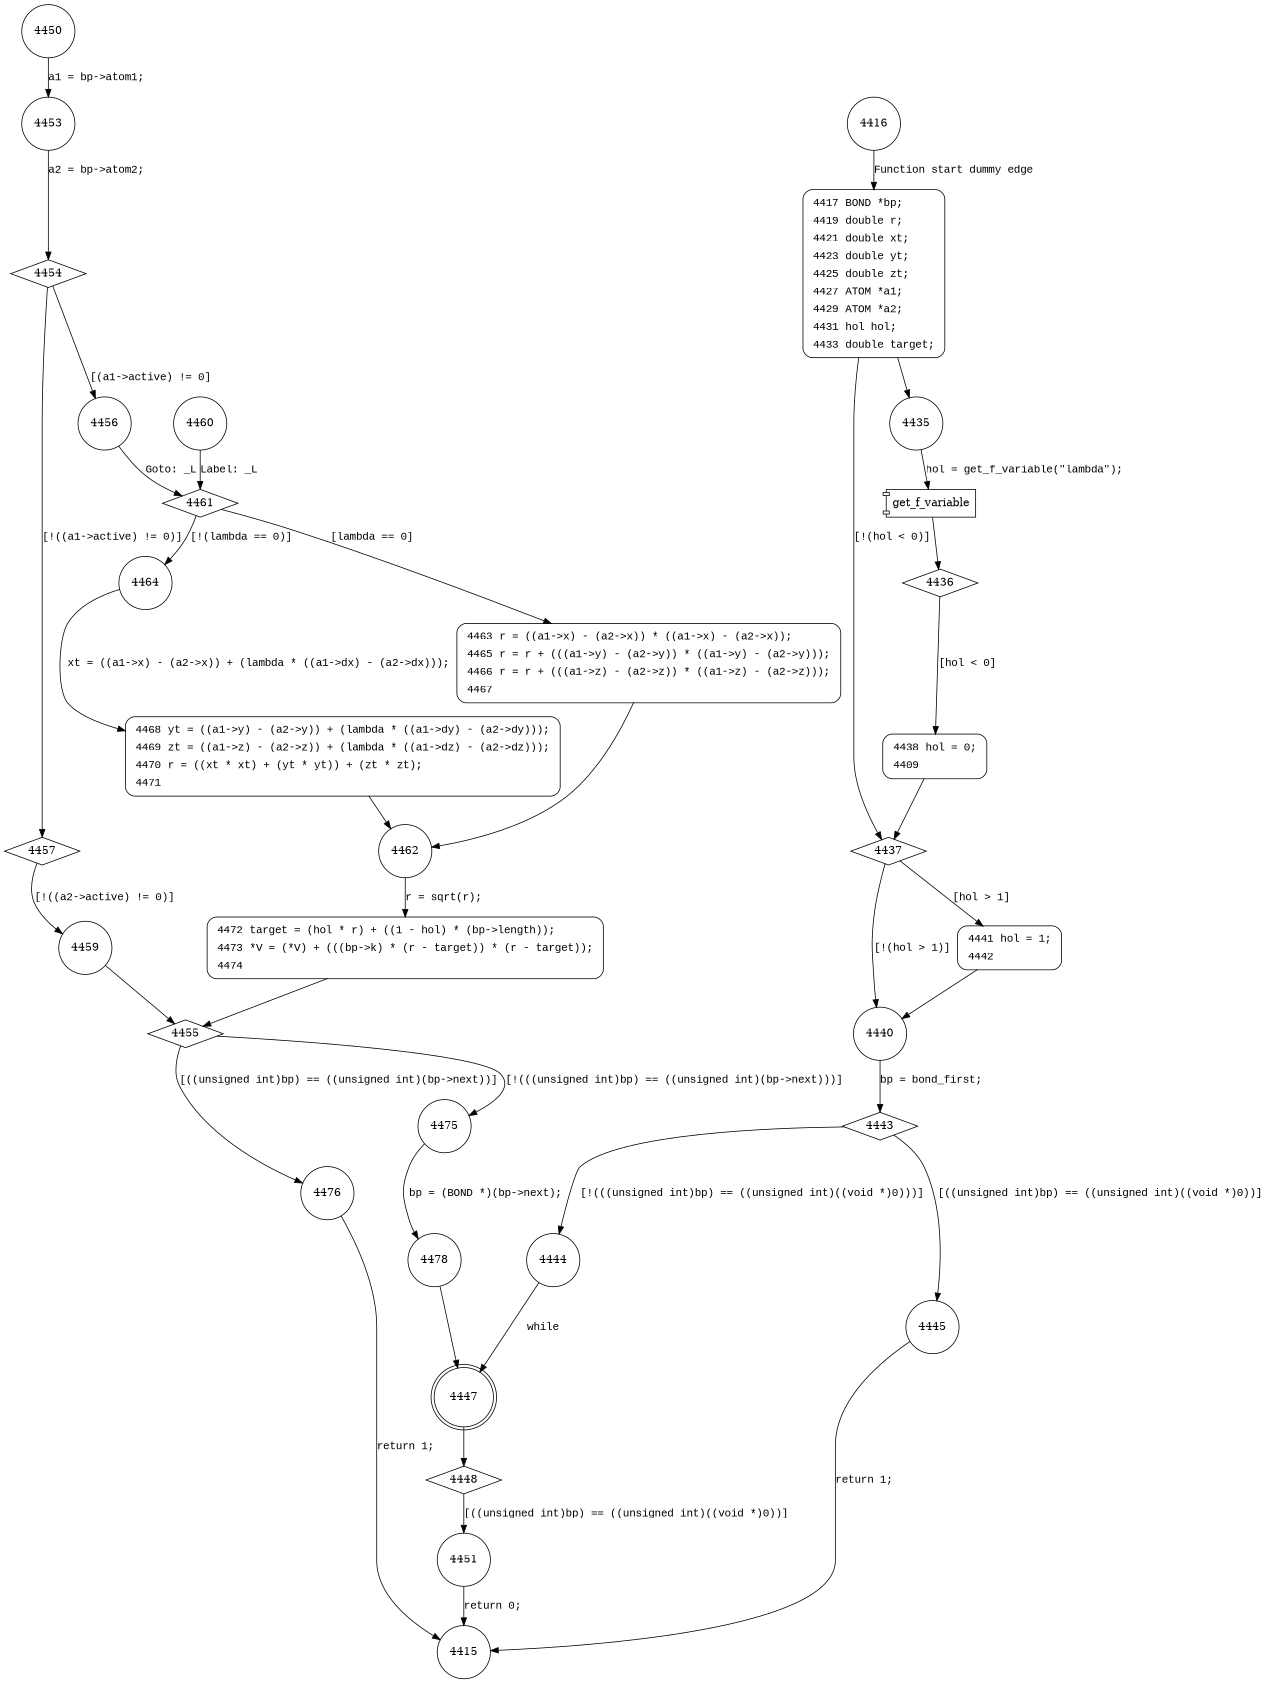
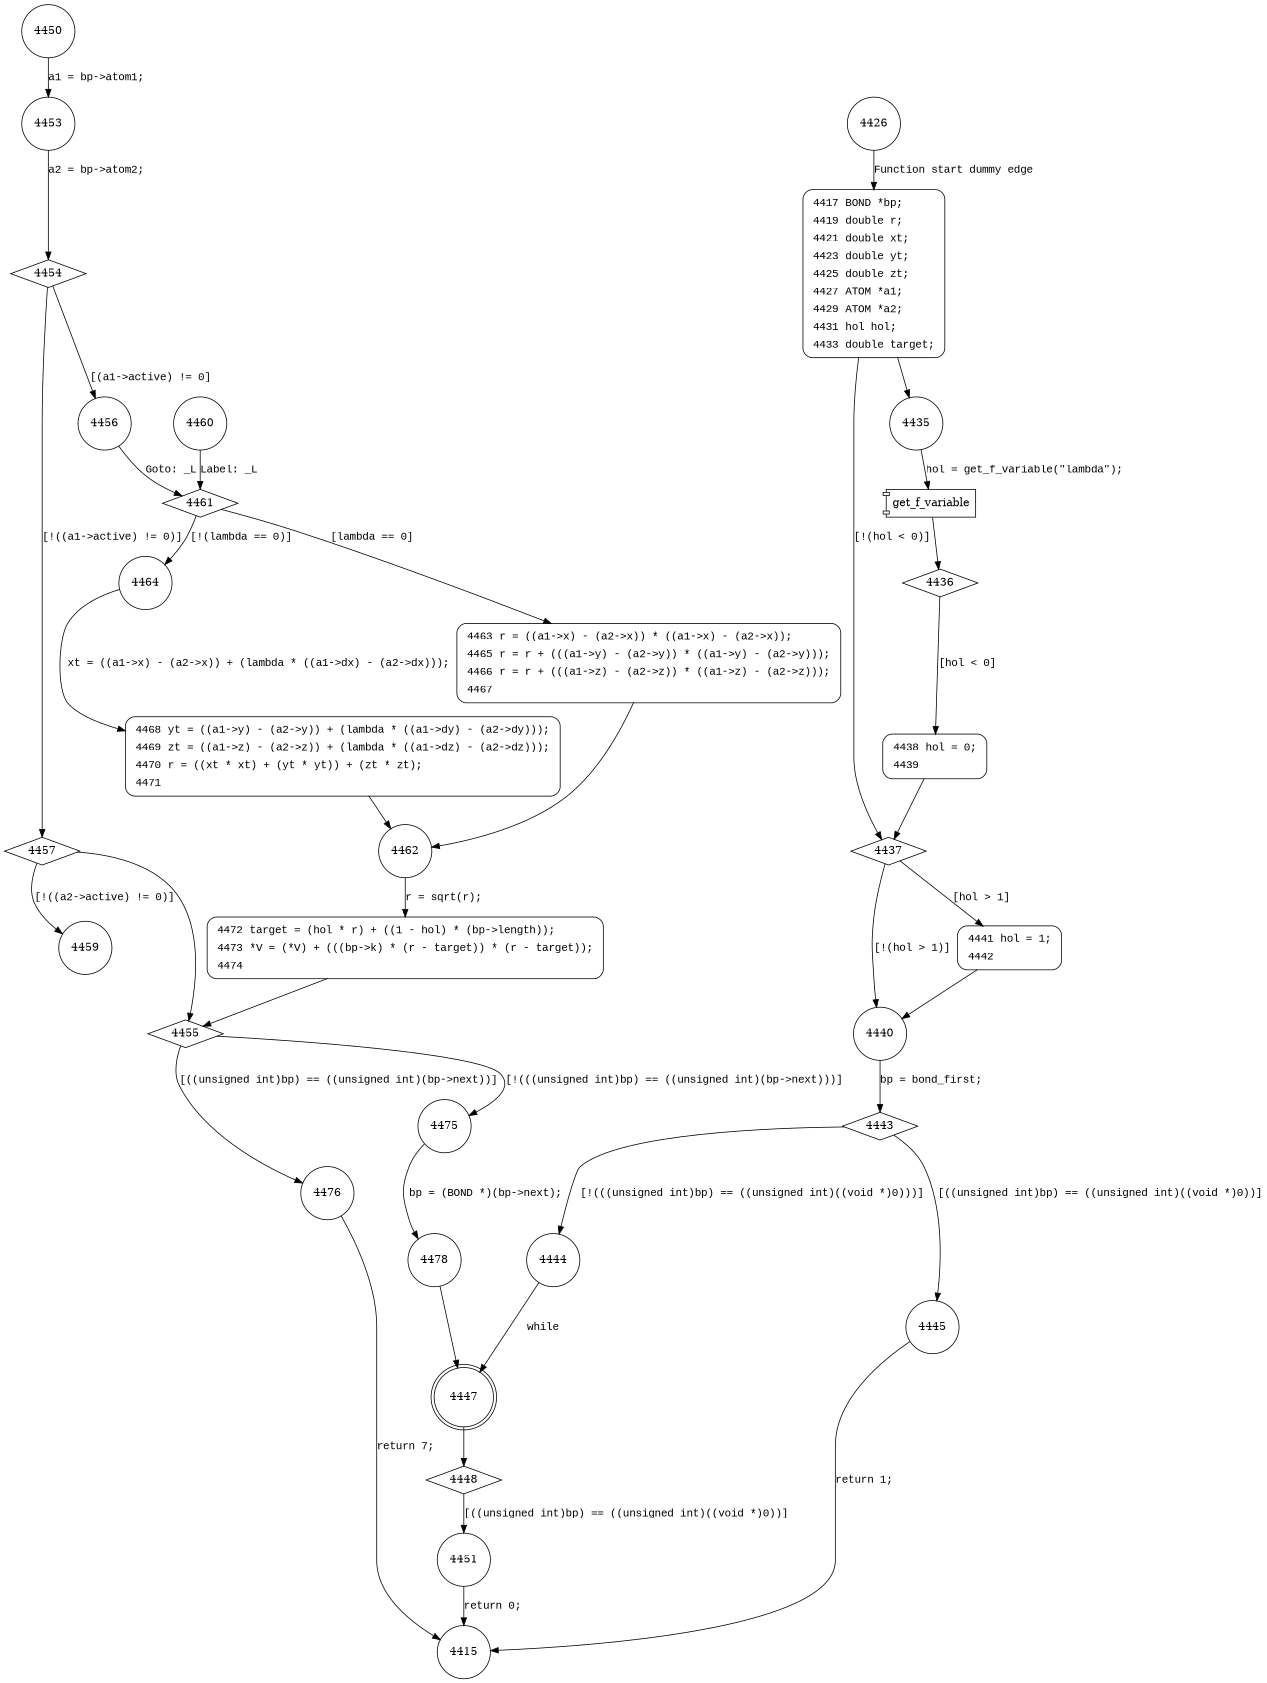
(874, 124) -> (874, 124)
(906, 765) -> (906, 765)
(137, 992) -> (180, 899)
(406, 1447) -> (406, 1447)
